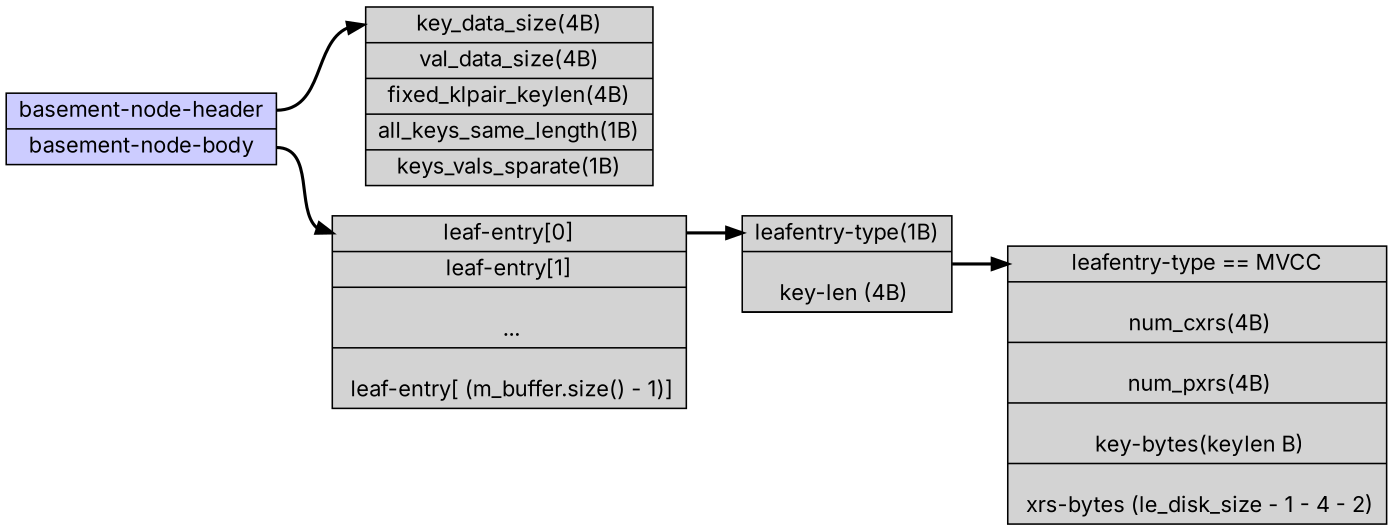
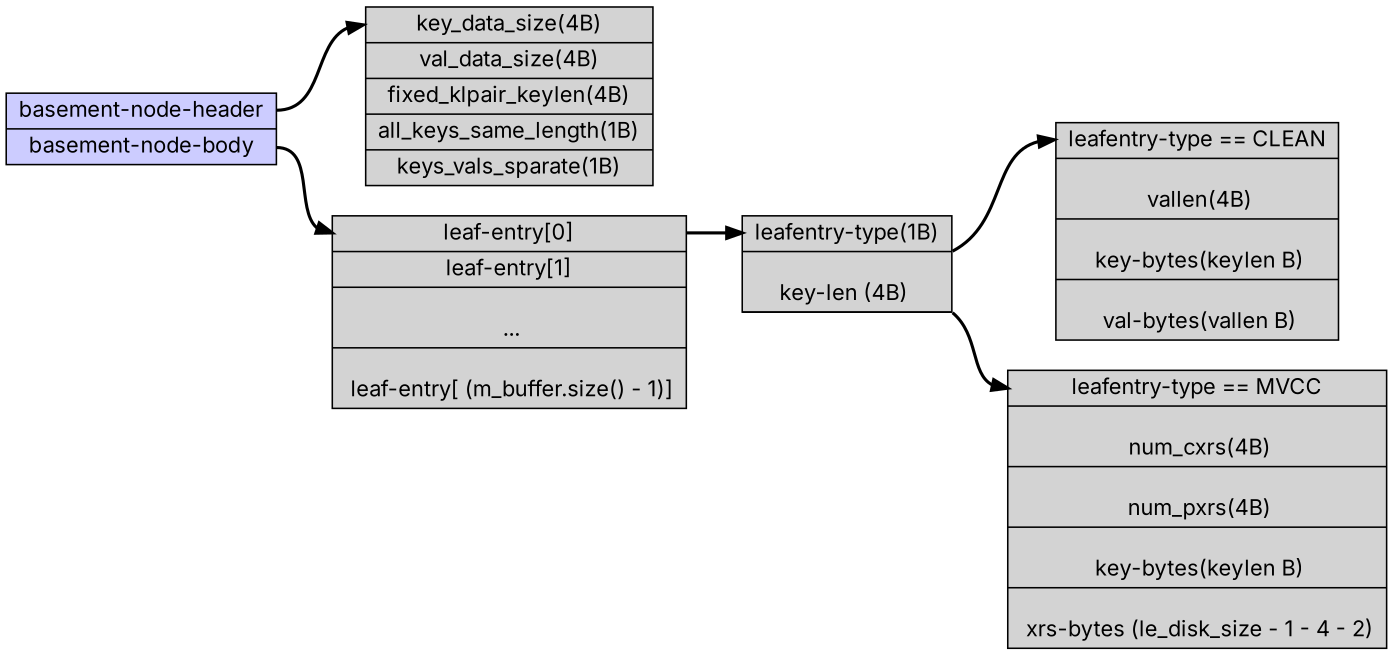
none -> (1197, 231)
